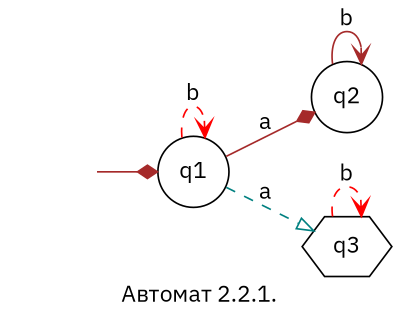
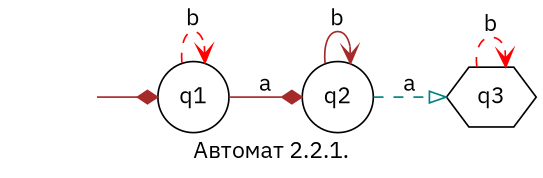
(262, 205) -> (401, 97)
